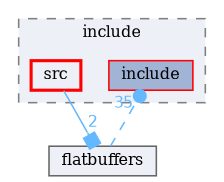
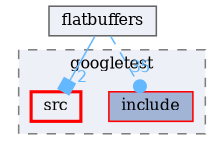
(112, 33) -> (112, 65)
(76, 112) -> (81, 60)
